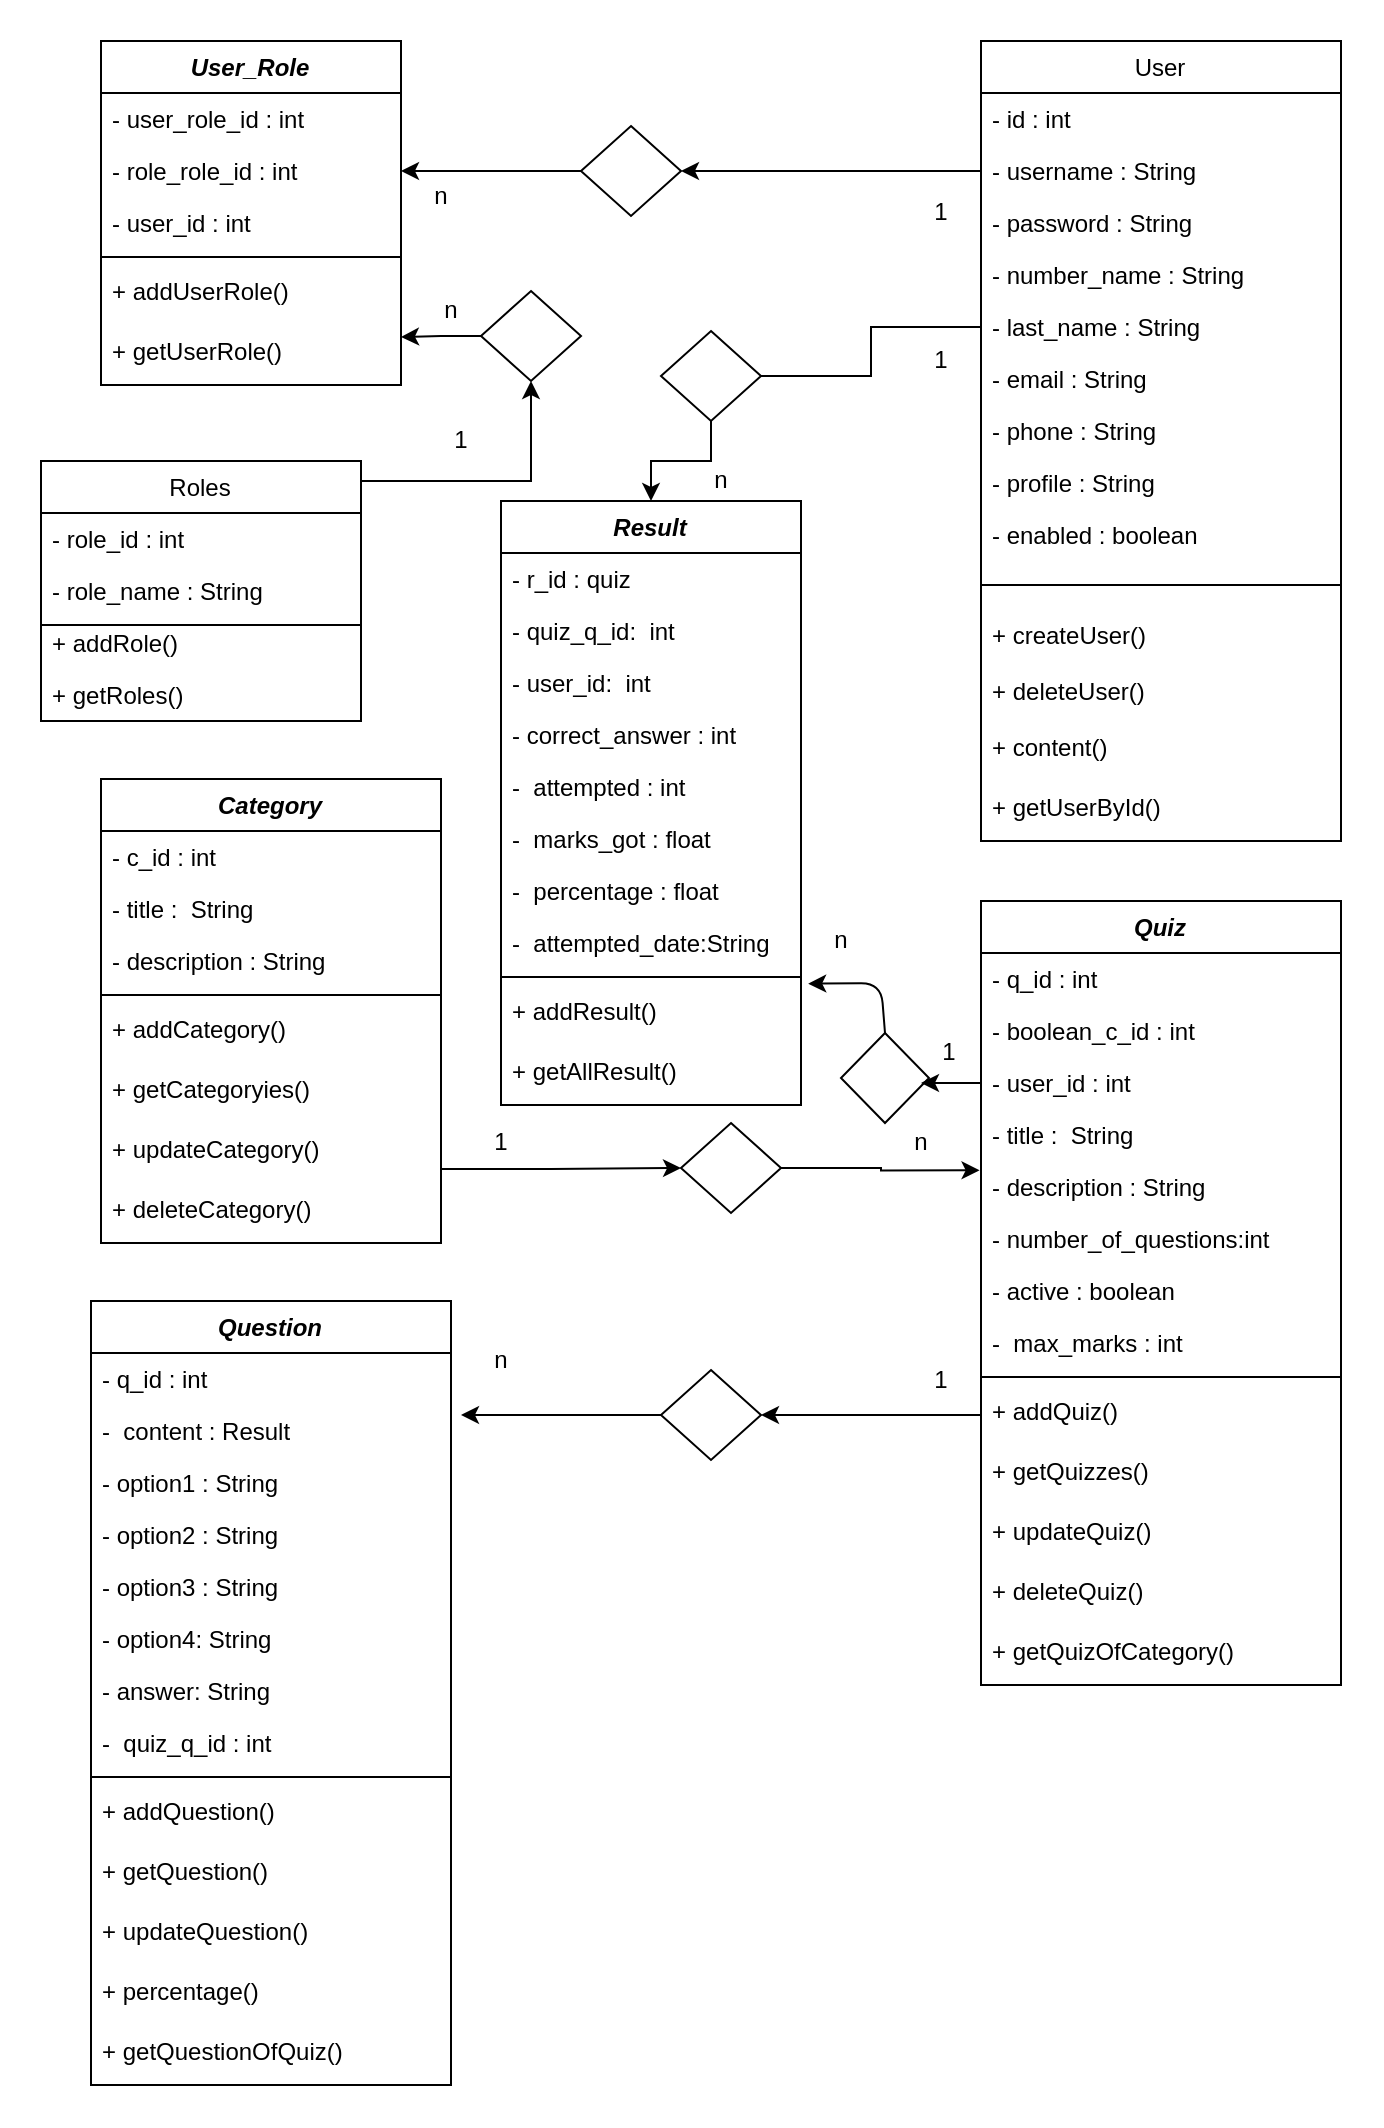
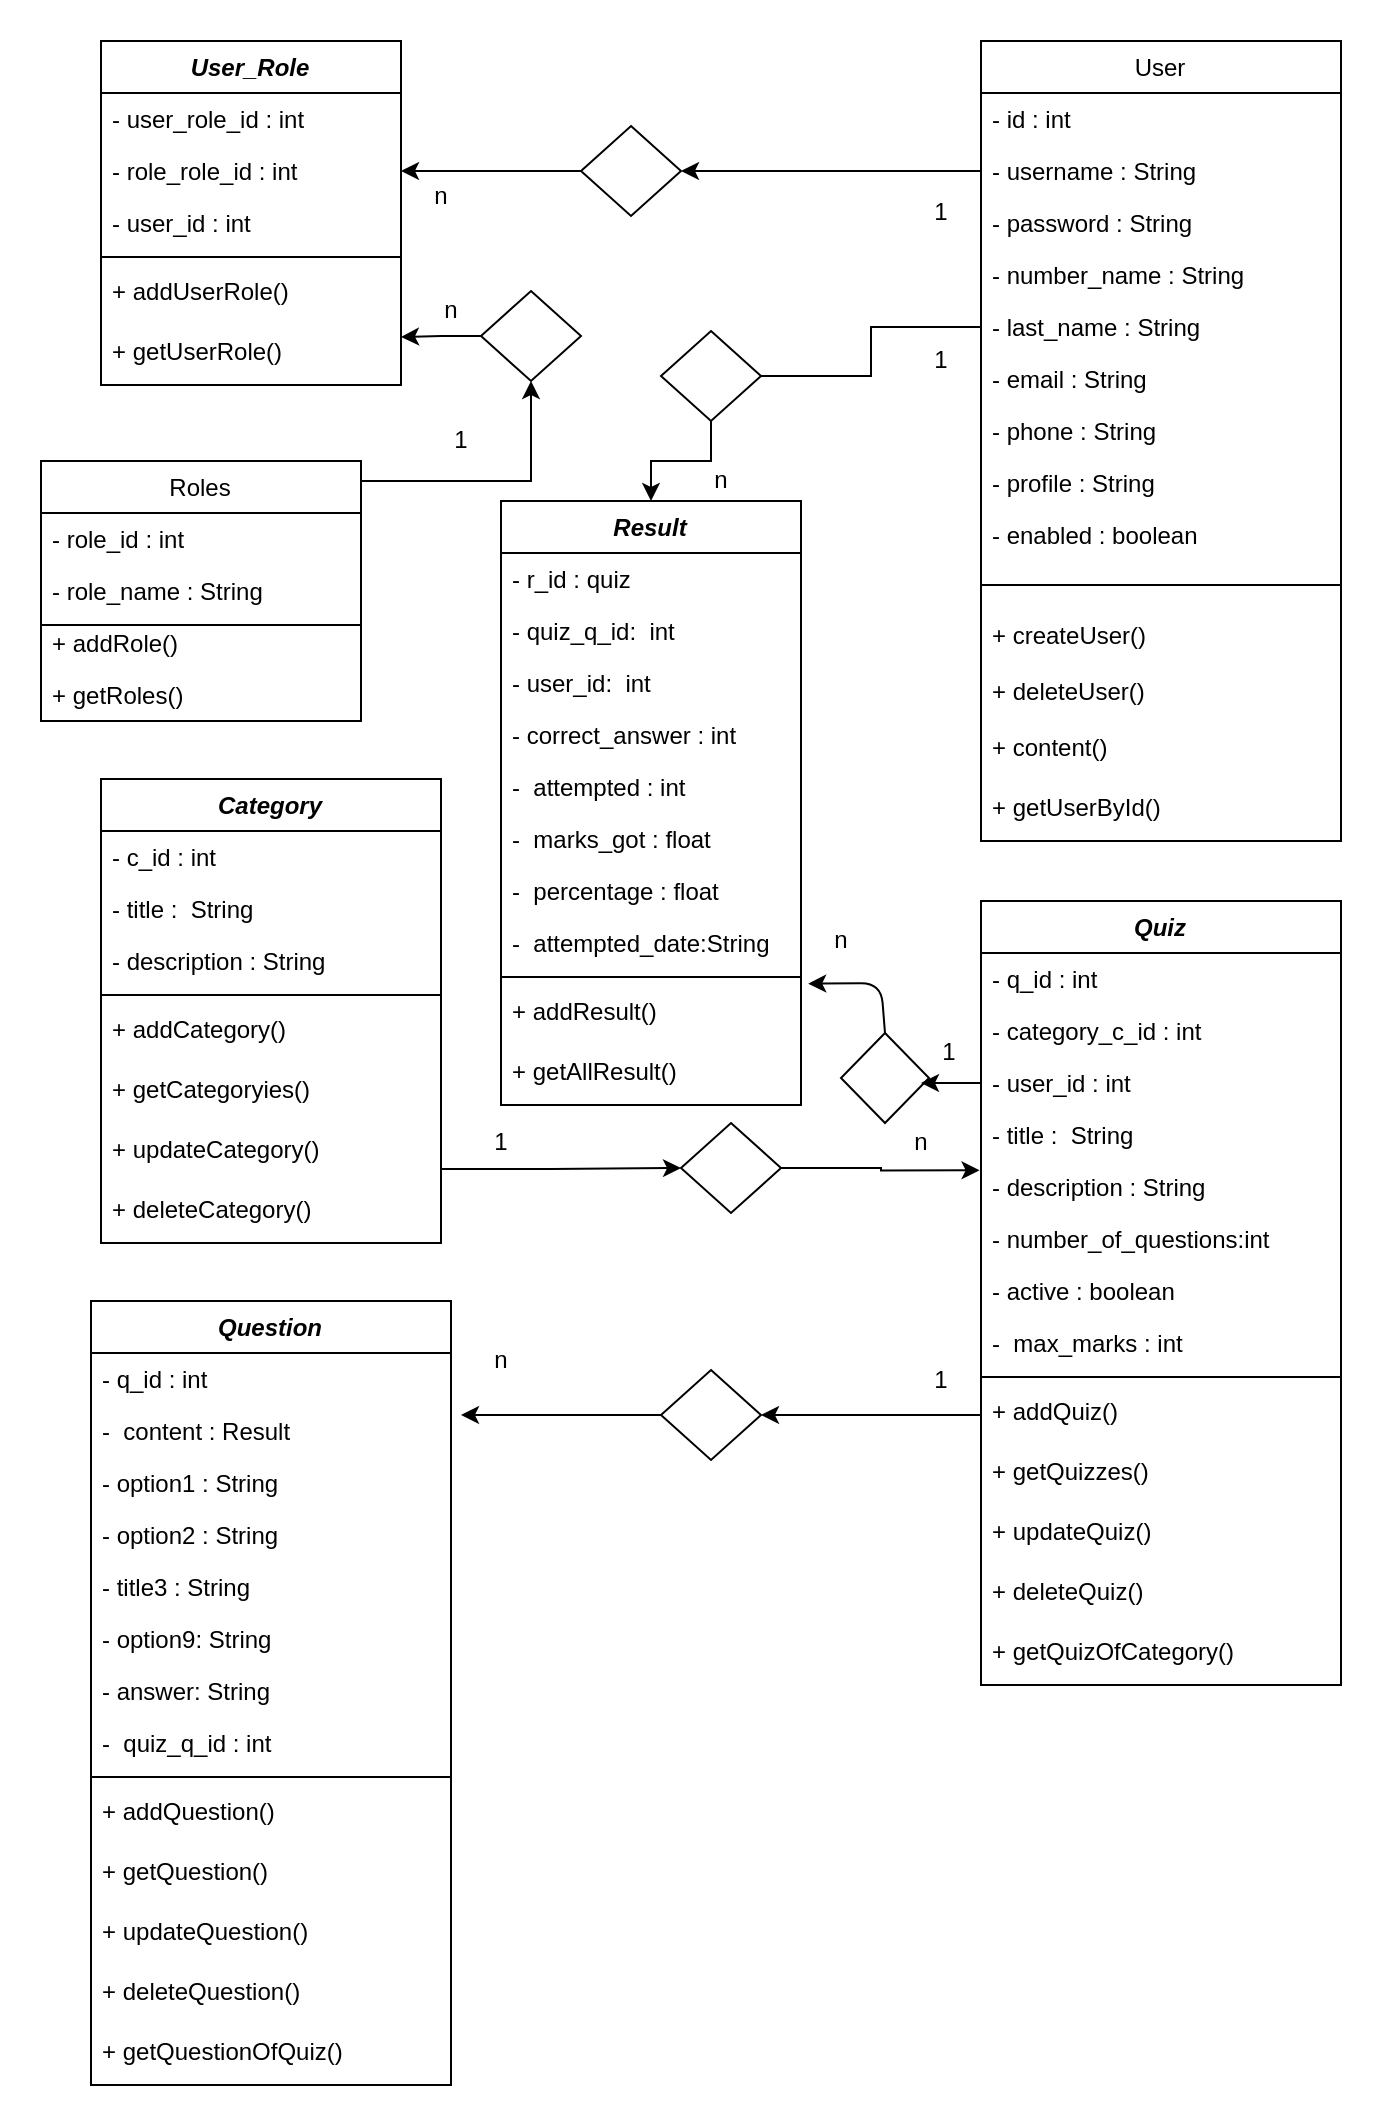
(1105, 1032) -> (1114, 1032)
(204, 1588) -> (194, 1588)
(201, 1640) -> (201, 1640)
(193, 1992) -> (214, 1992)
